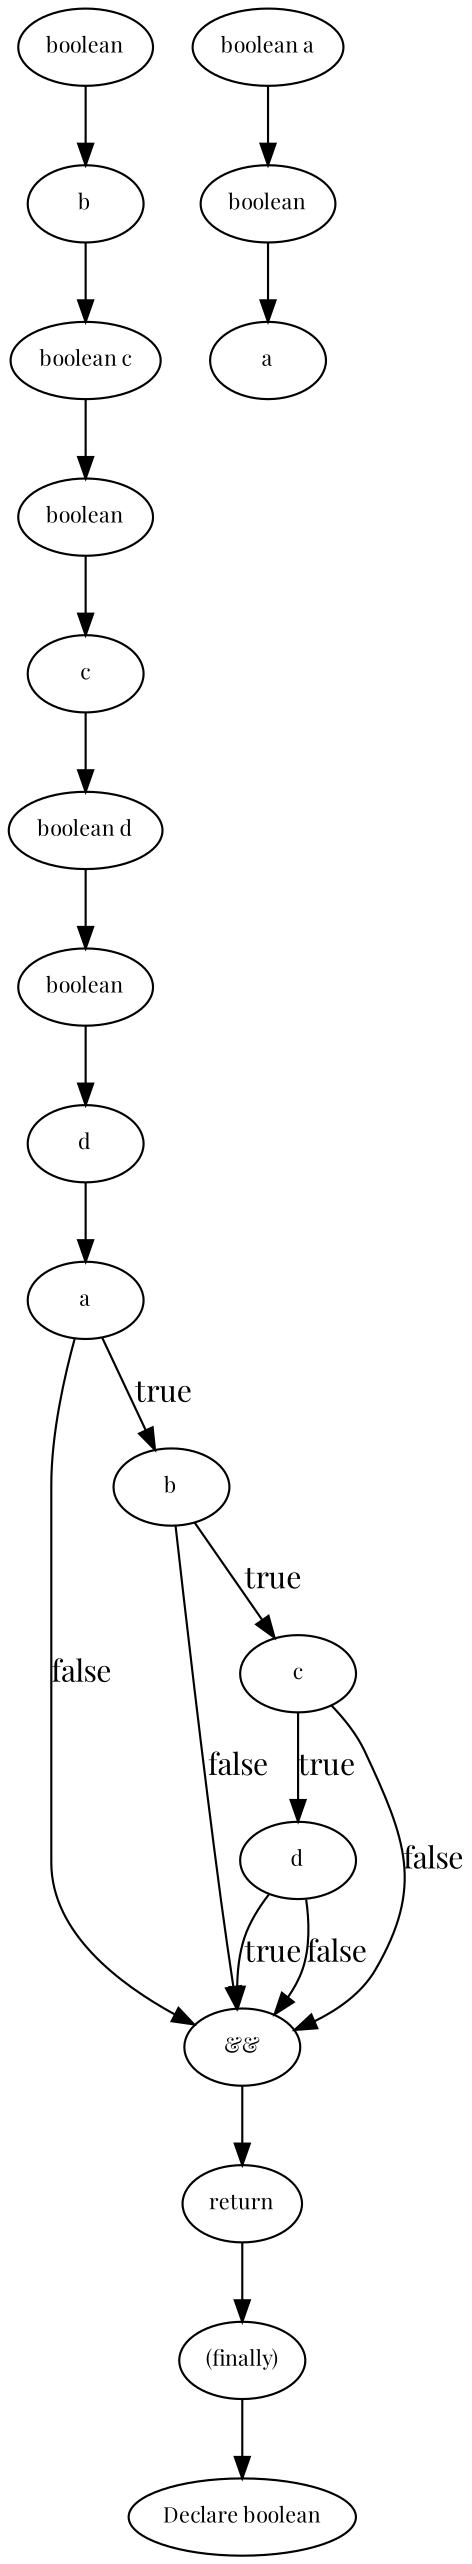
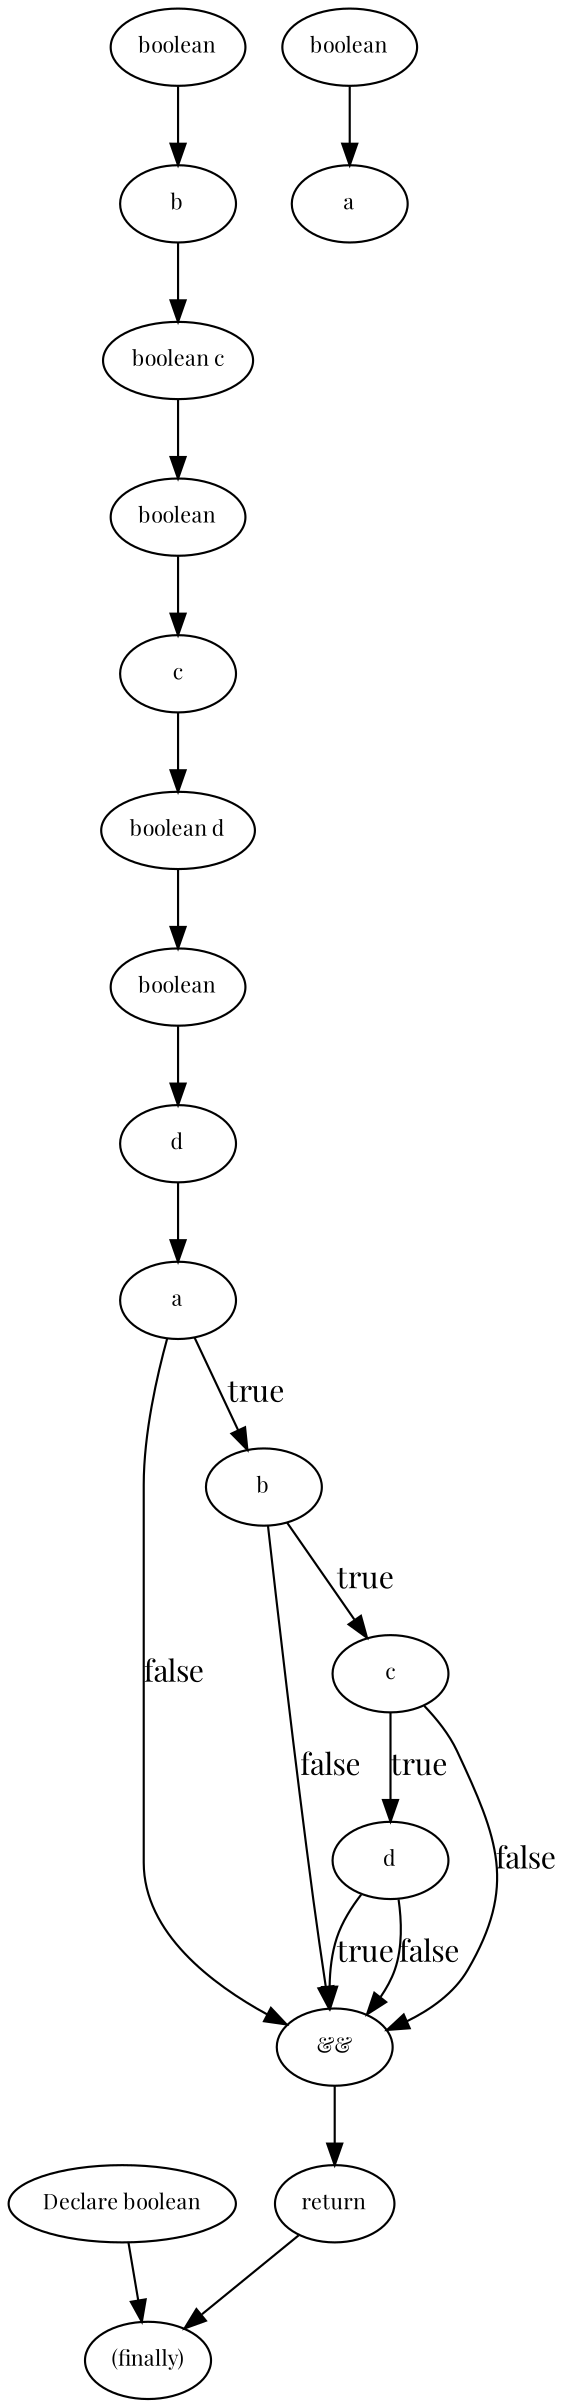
(268, 47) -> none
(242, 2428) -> (133, 2271)
